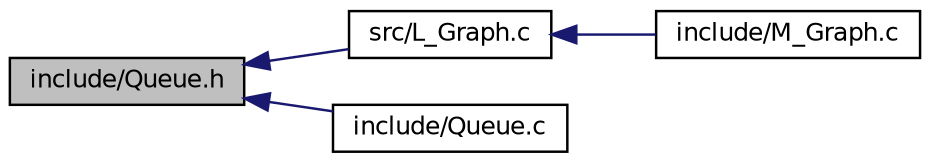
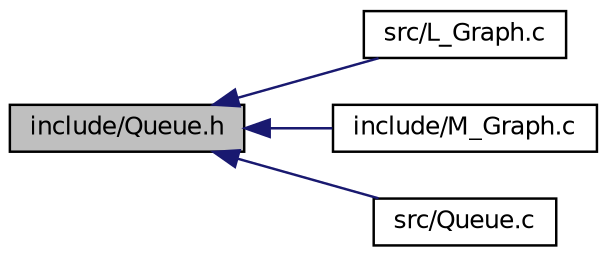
(616, 35) -> (301, 128)
(450, 128) -> (465, 222)
